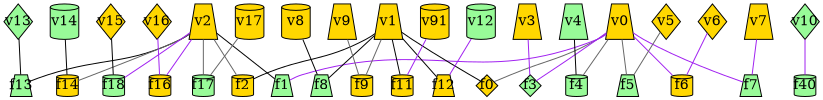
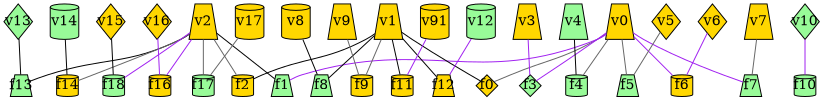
(754, 57) -> (754, 57)
(805, 86) -> (805, 86)
